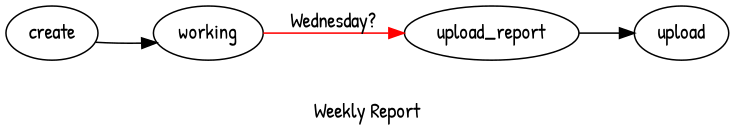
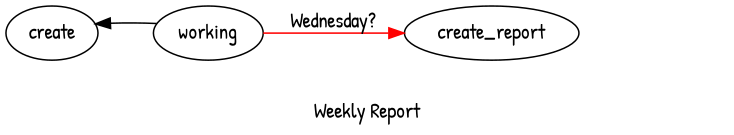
(492, 33) -> (492, 33)
(682, 33) -> none
(118, 43) -> (134, 23)
